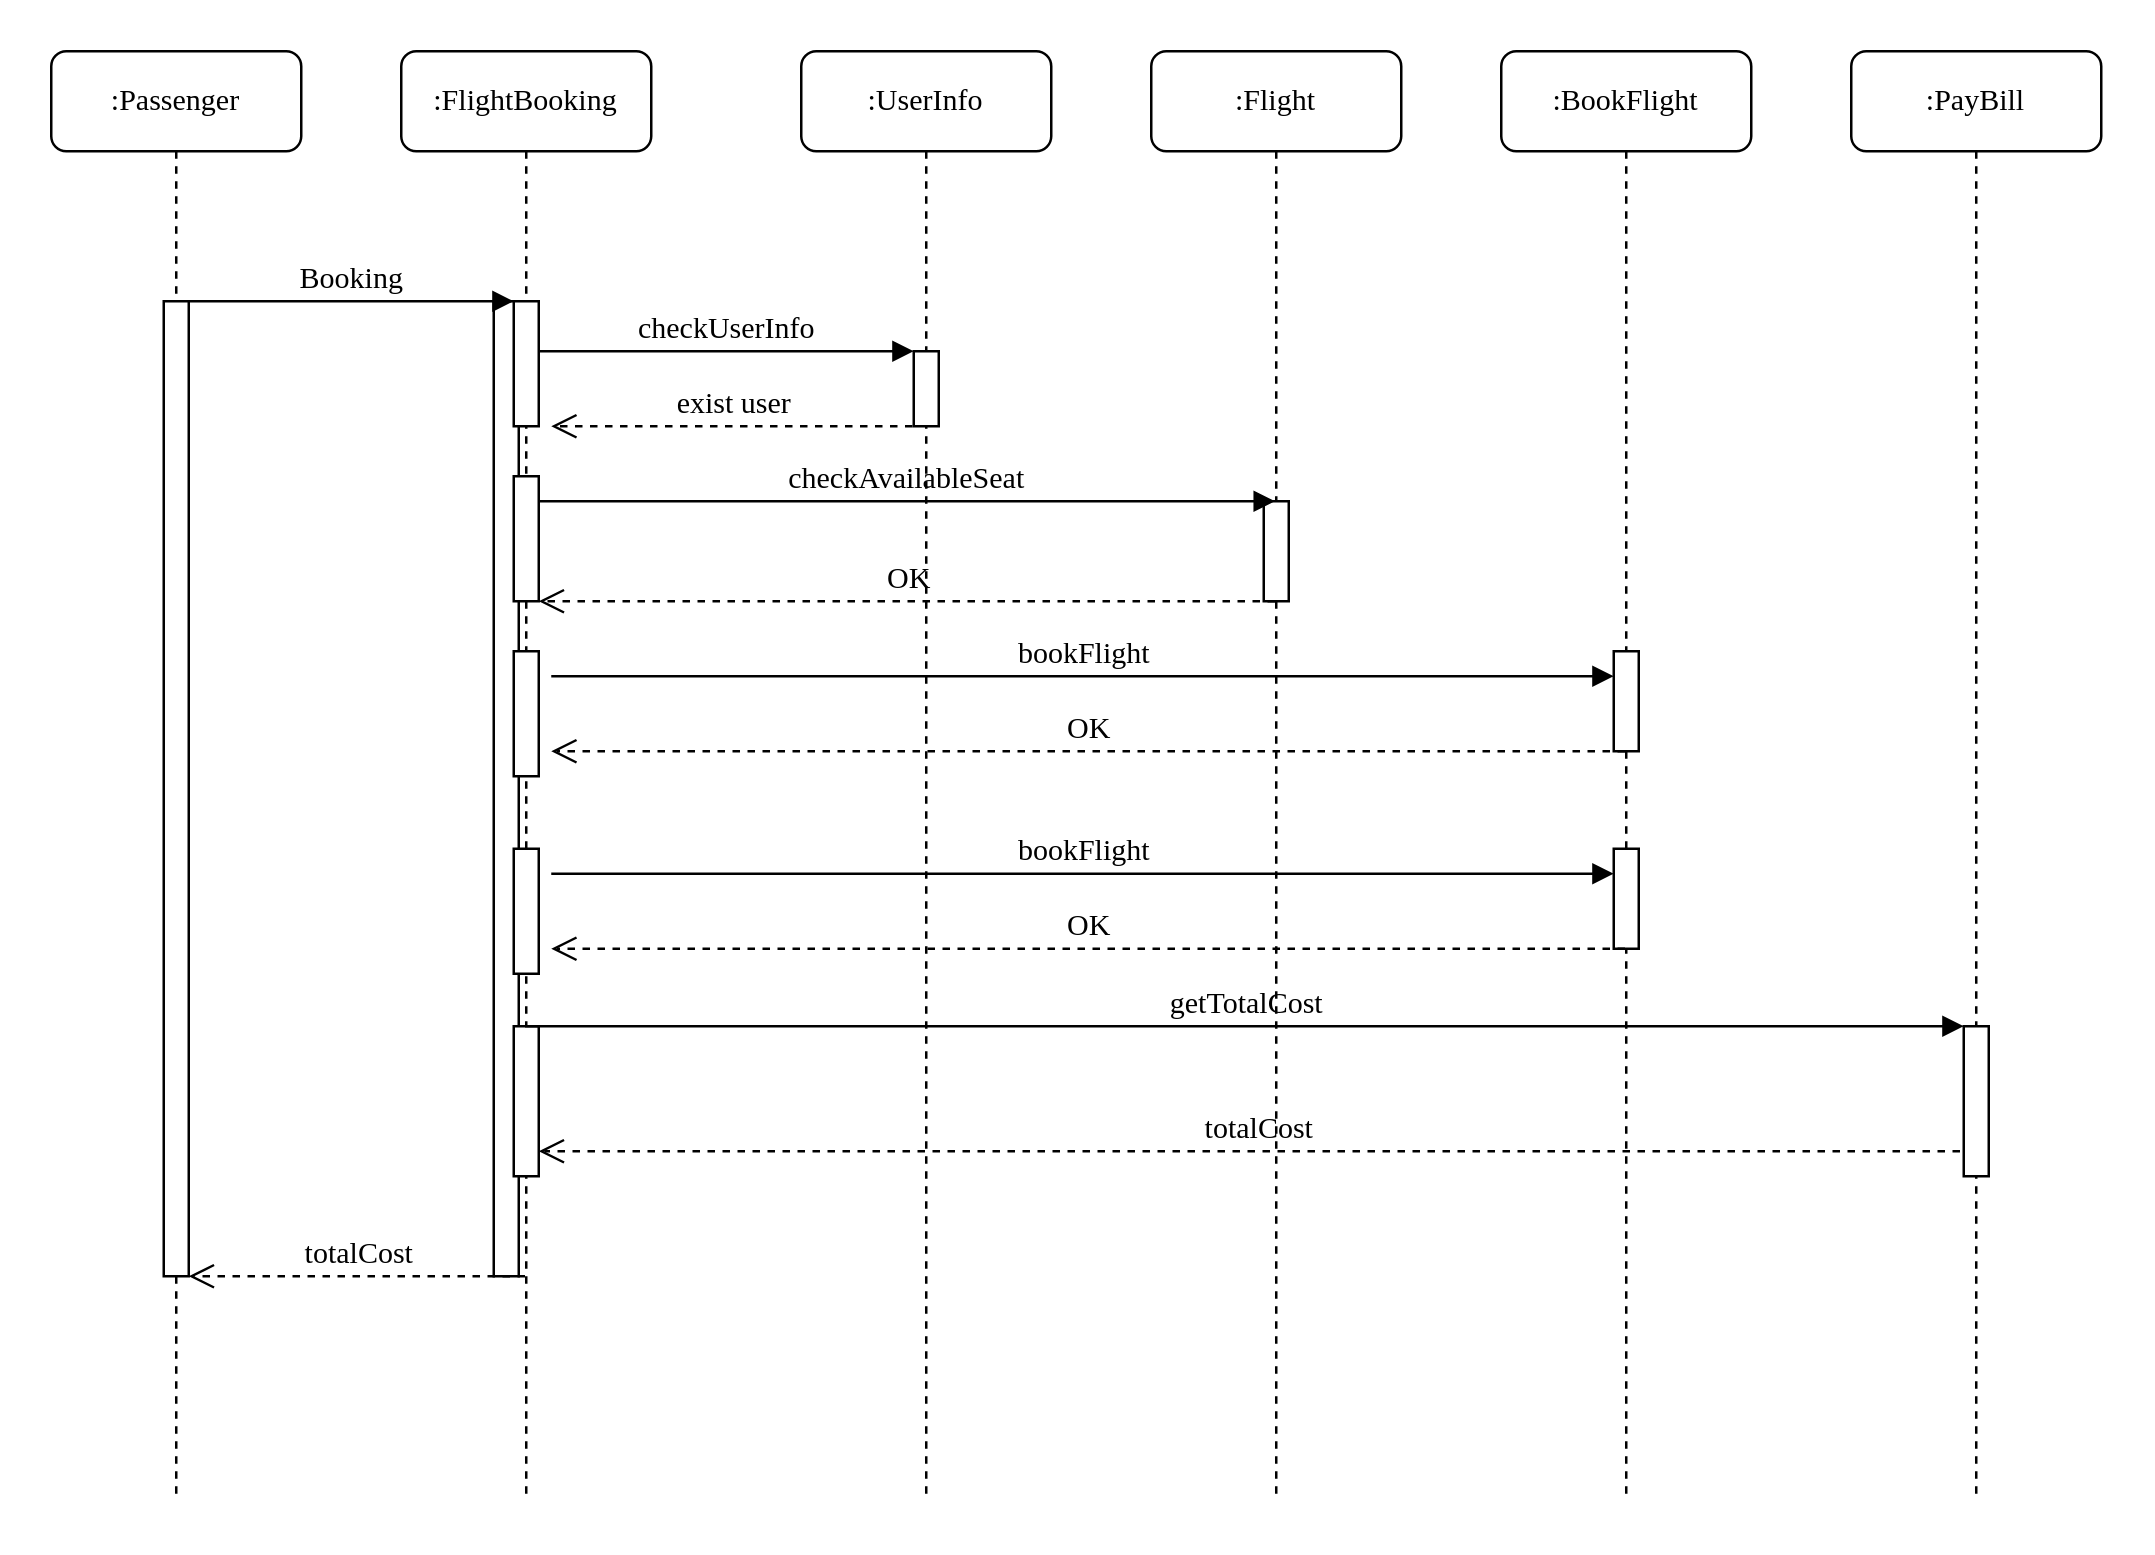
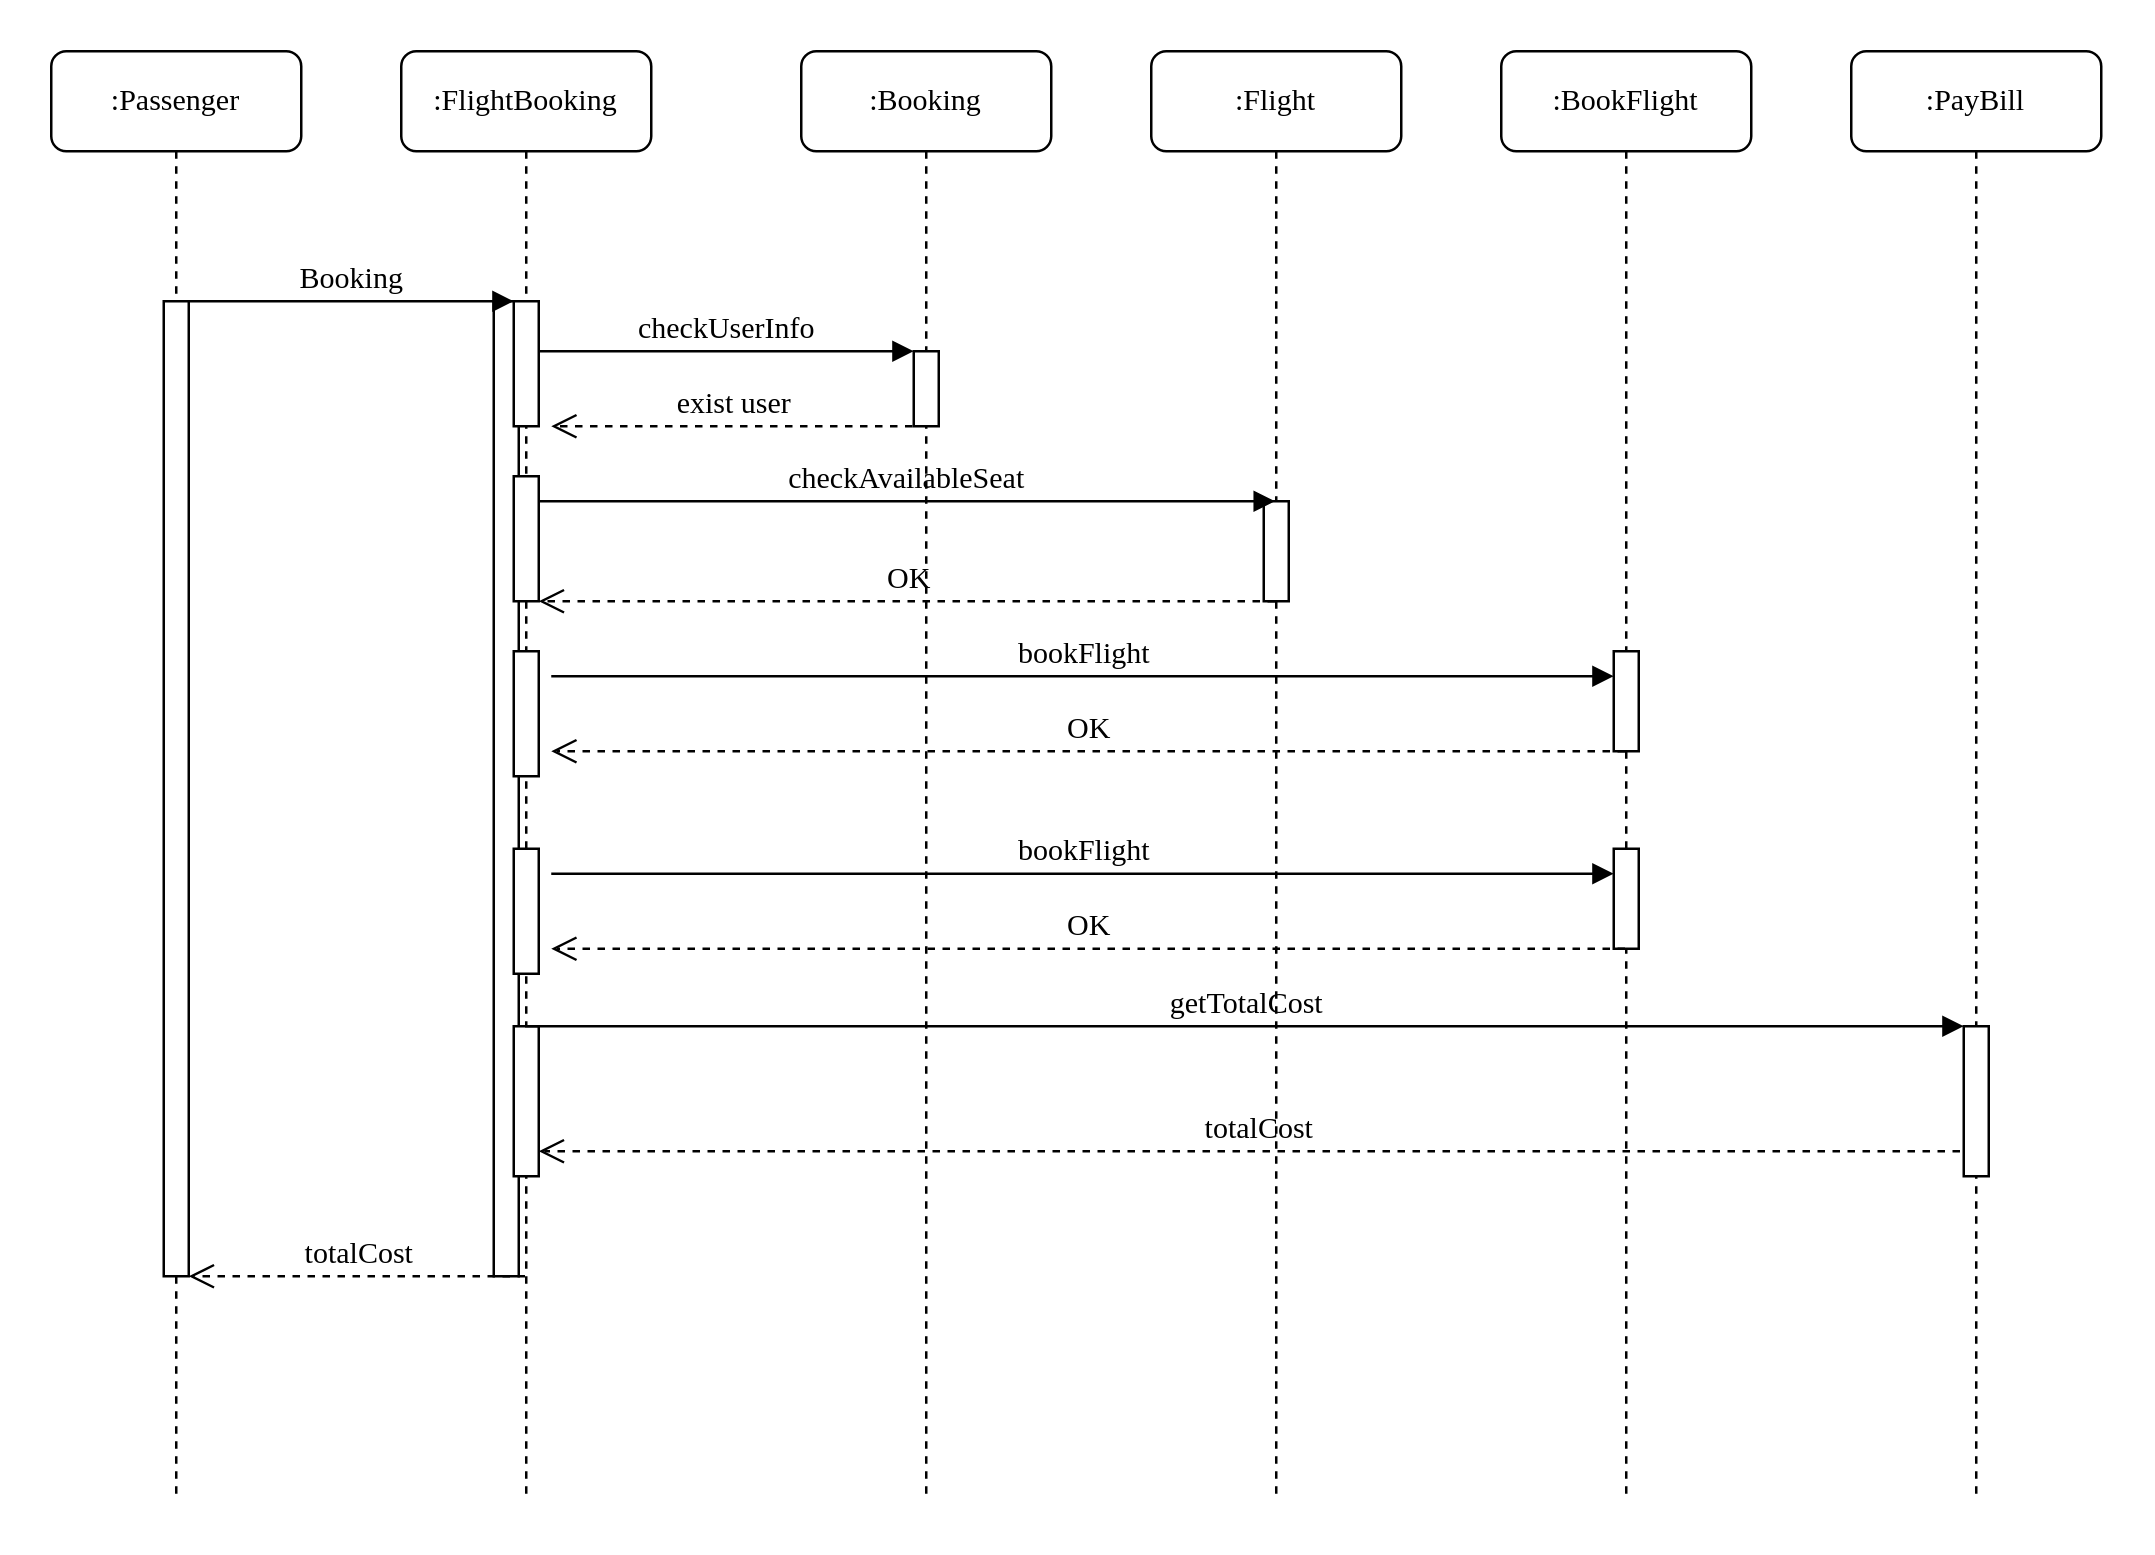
(926, 101) -> (926, 101)
